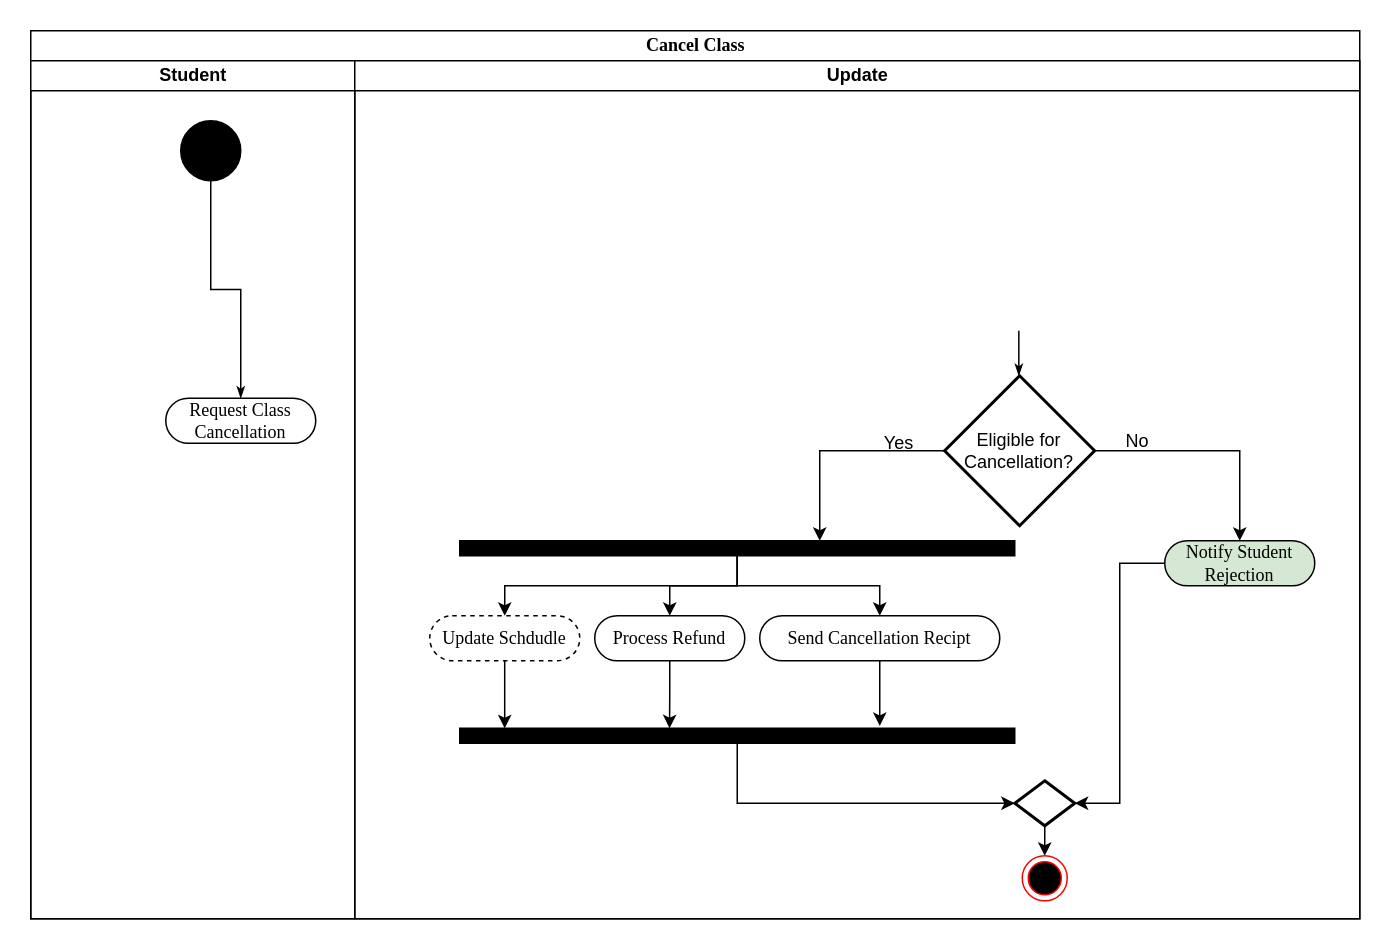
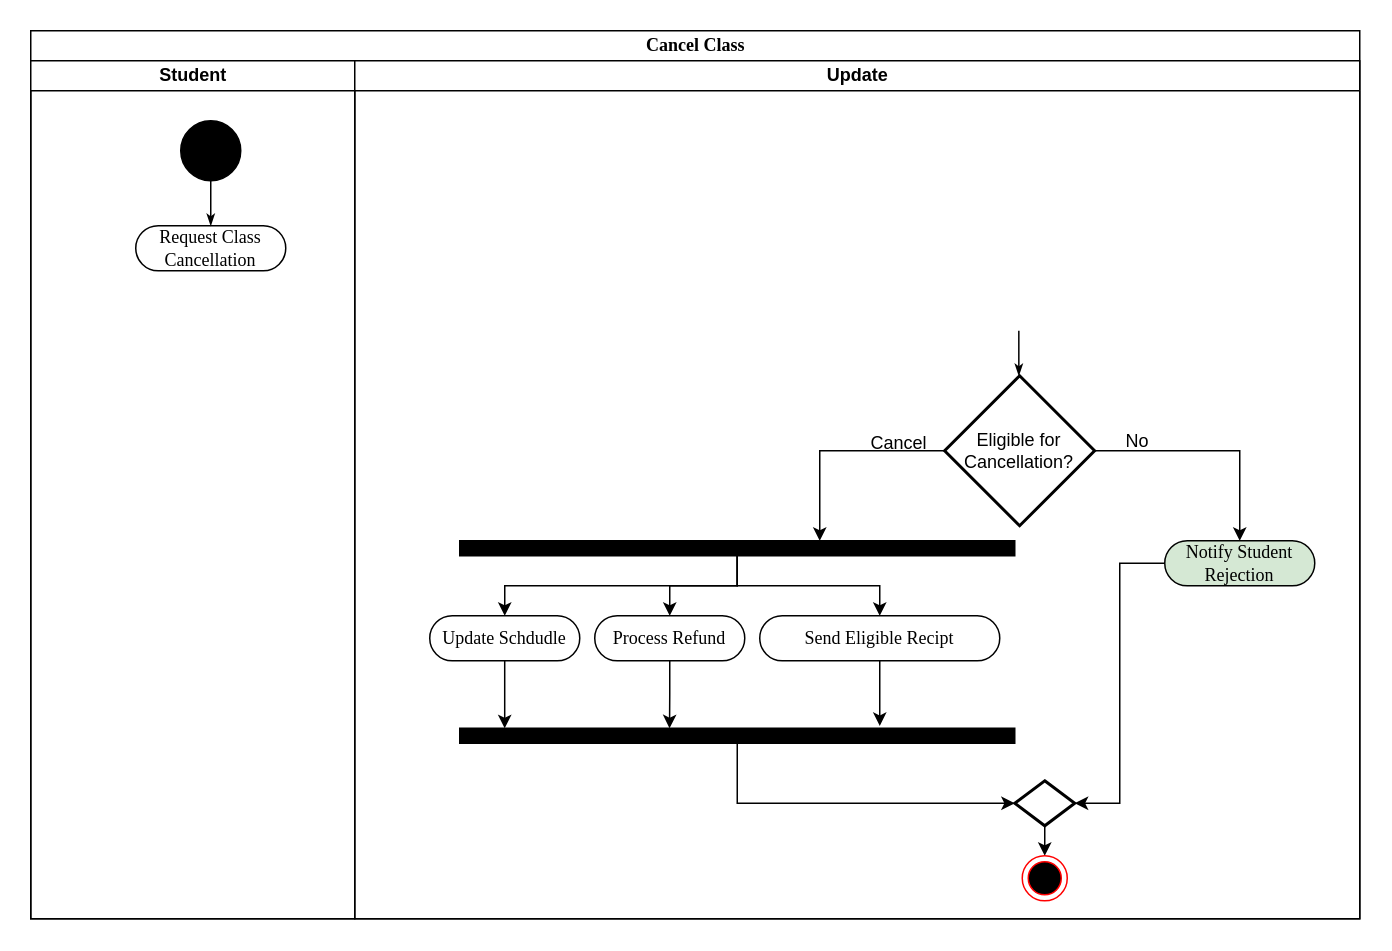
(241, 421) -> (211, 248)
(899, 443) -> (899, 443)
(505, 638) -> (505, 638)
(880, 638) -> (880, 638)
